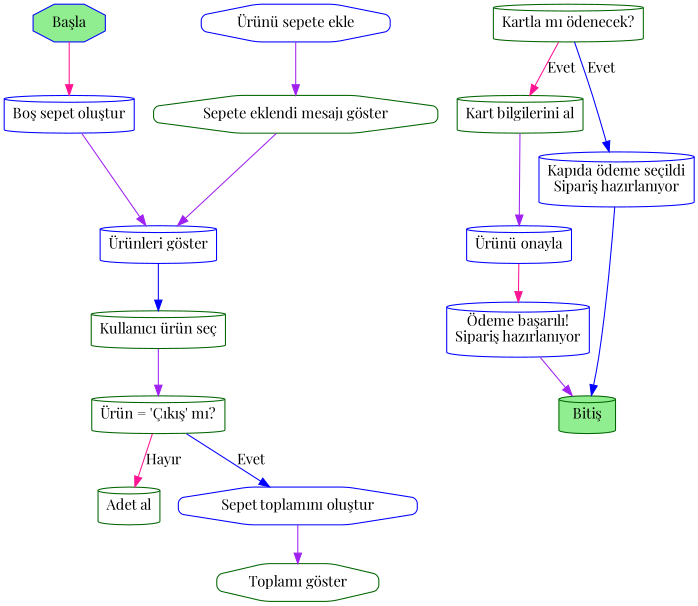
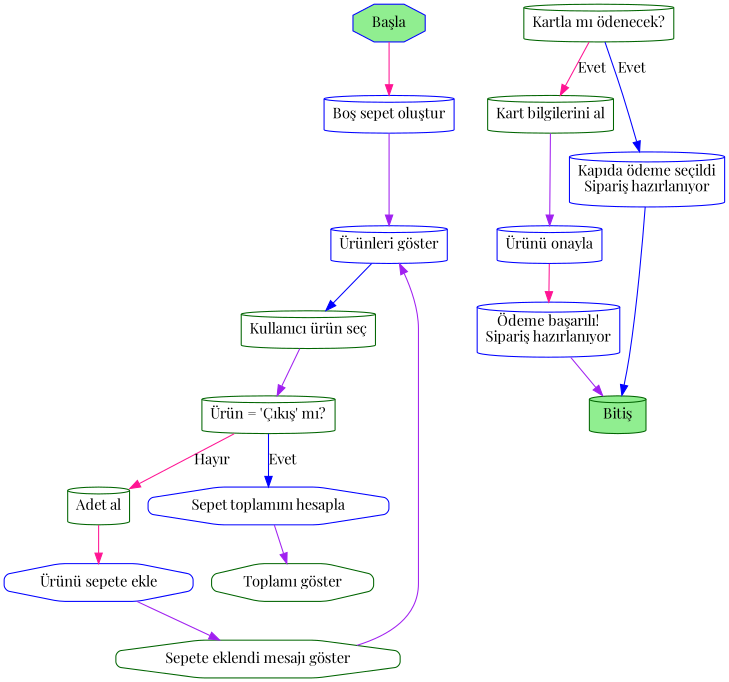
(298, 506) -> (268, 506)
none -> (99, 539)
